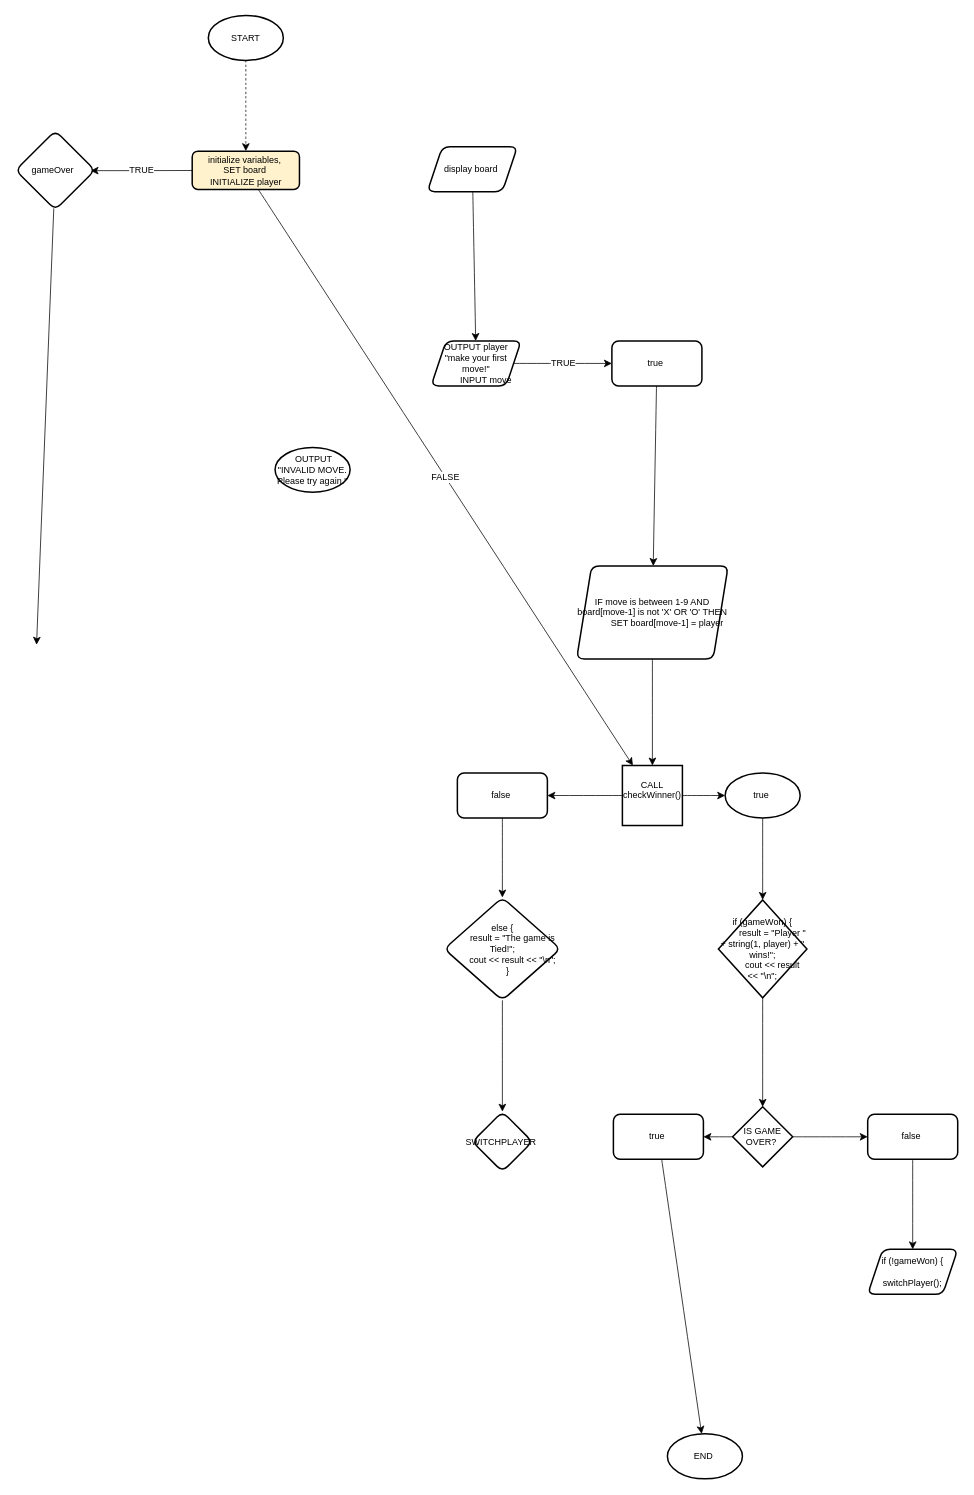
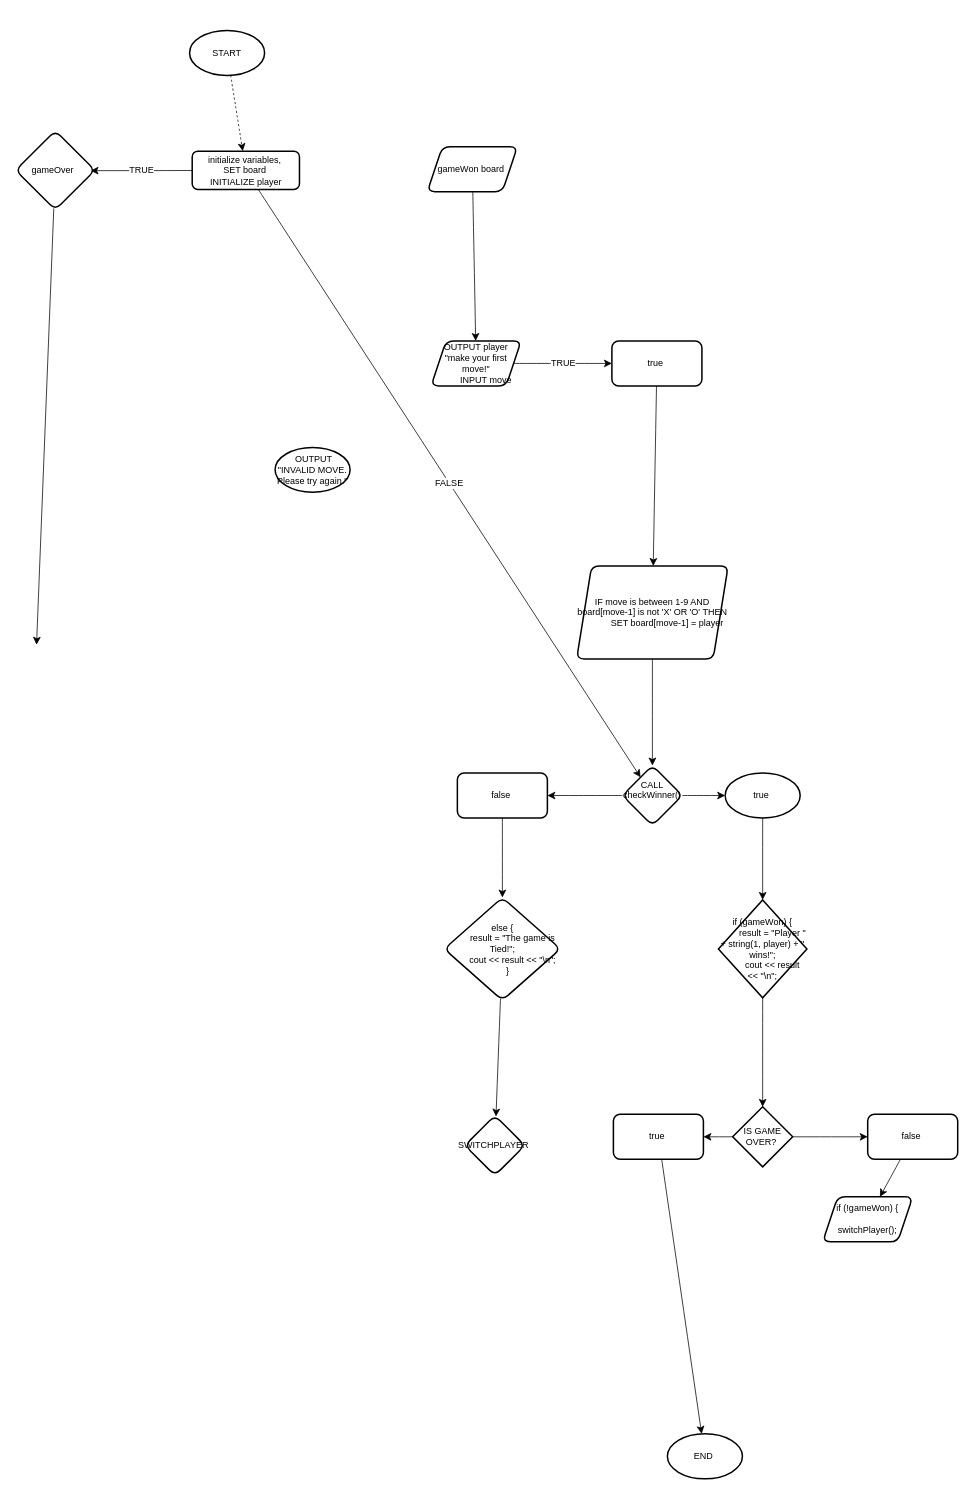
(246, 38) -> (227, 53)
(472, 169) -> (472, 169)
(246, 170) -> (246, 170)
(652, 795) -> (652, 795)
(502, 1142) -> (495, 1145)
(912, 1272) -> (867, 1219)
